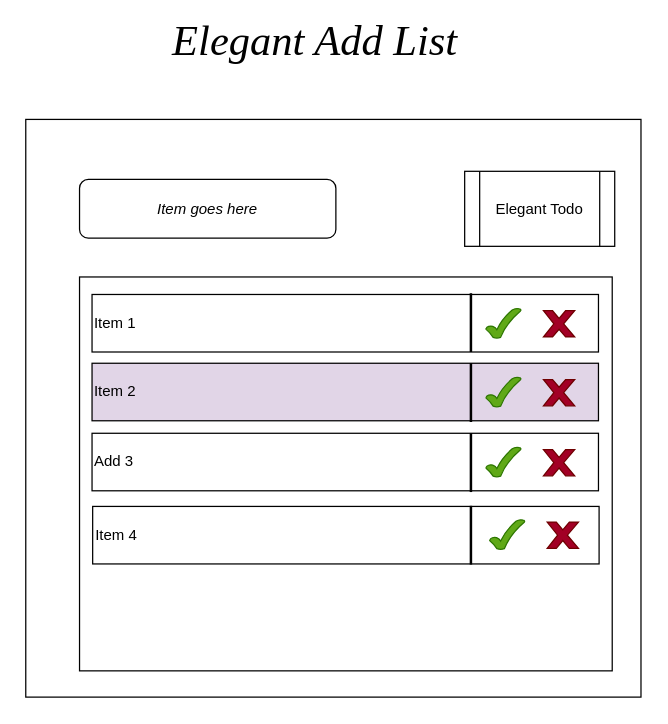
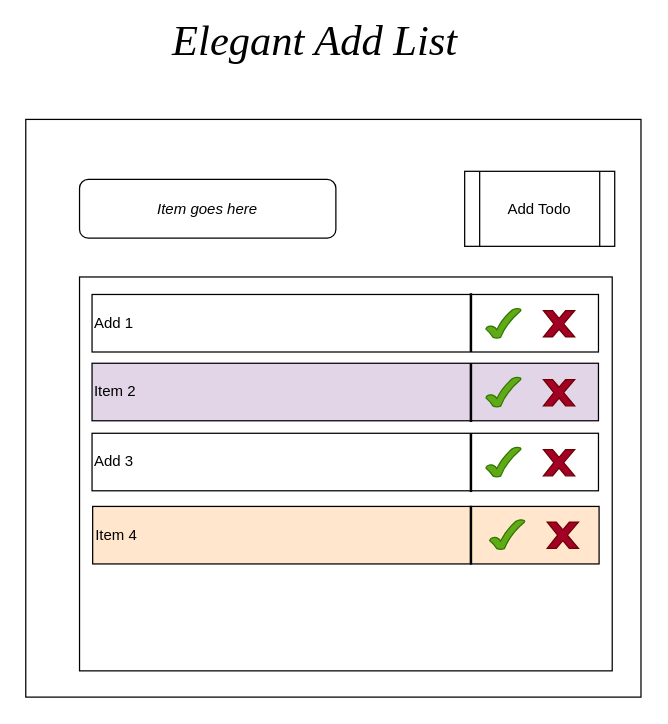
(539, 209) -> (539, 209)
(118, 323) -> (113, 323)
(346, 535) -> (346, 535)
